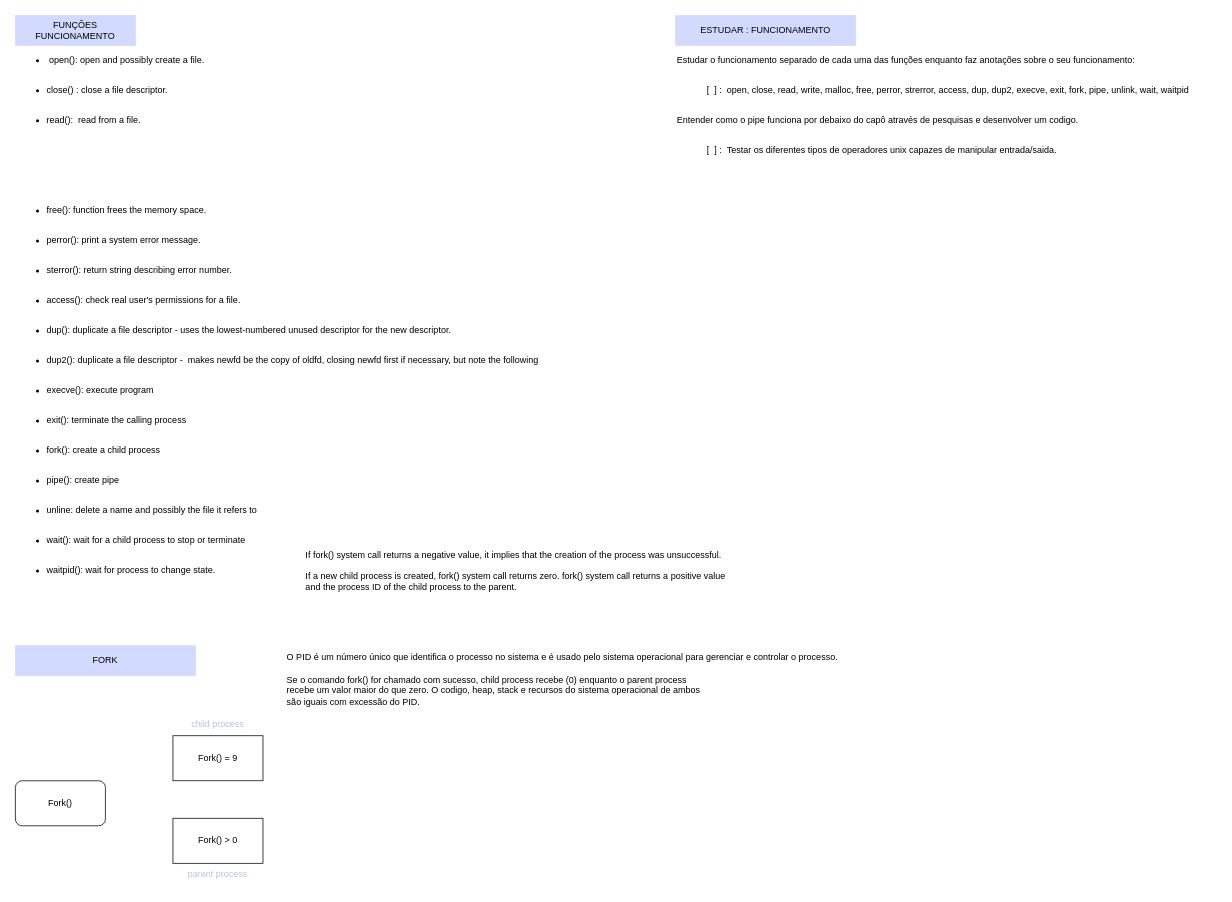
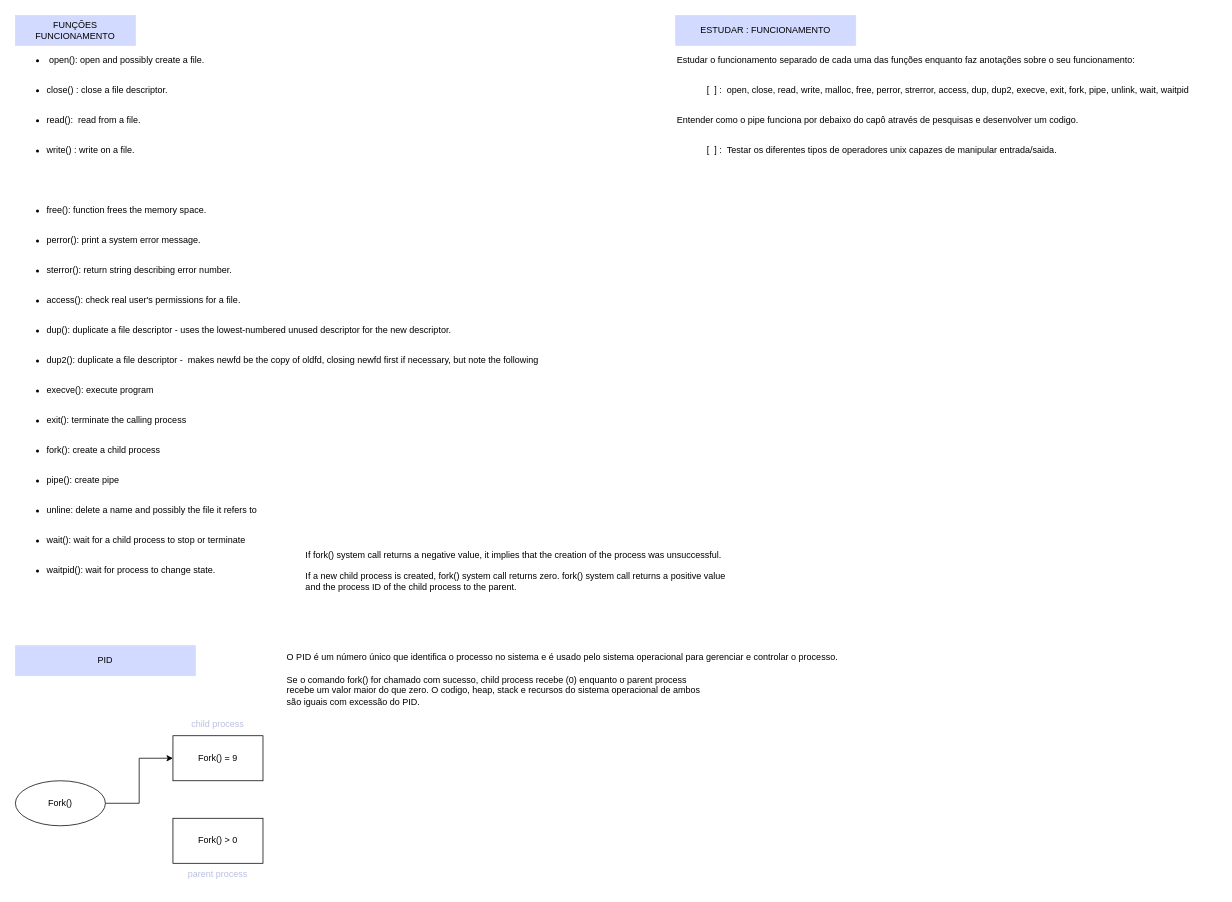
none -> (150, 150)
(105, 660) -> (105, 660)
none -> (139, 783)
(60, 803) -> (60, 803)
